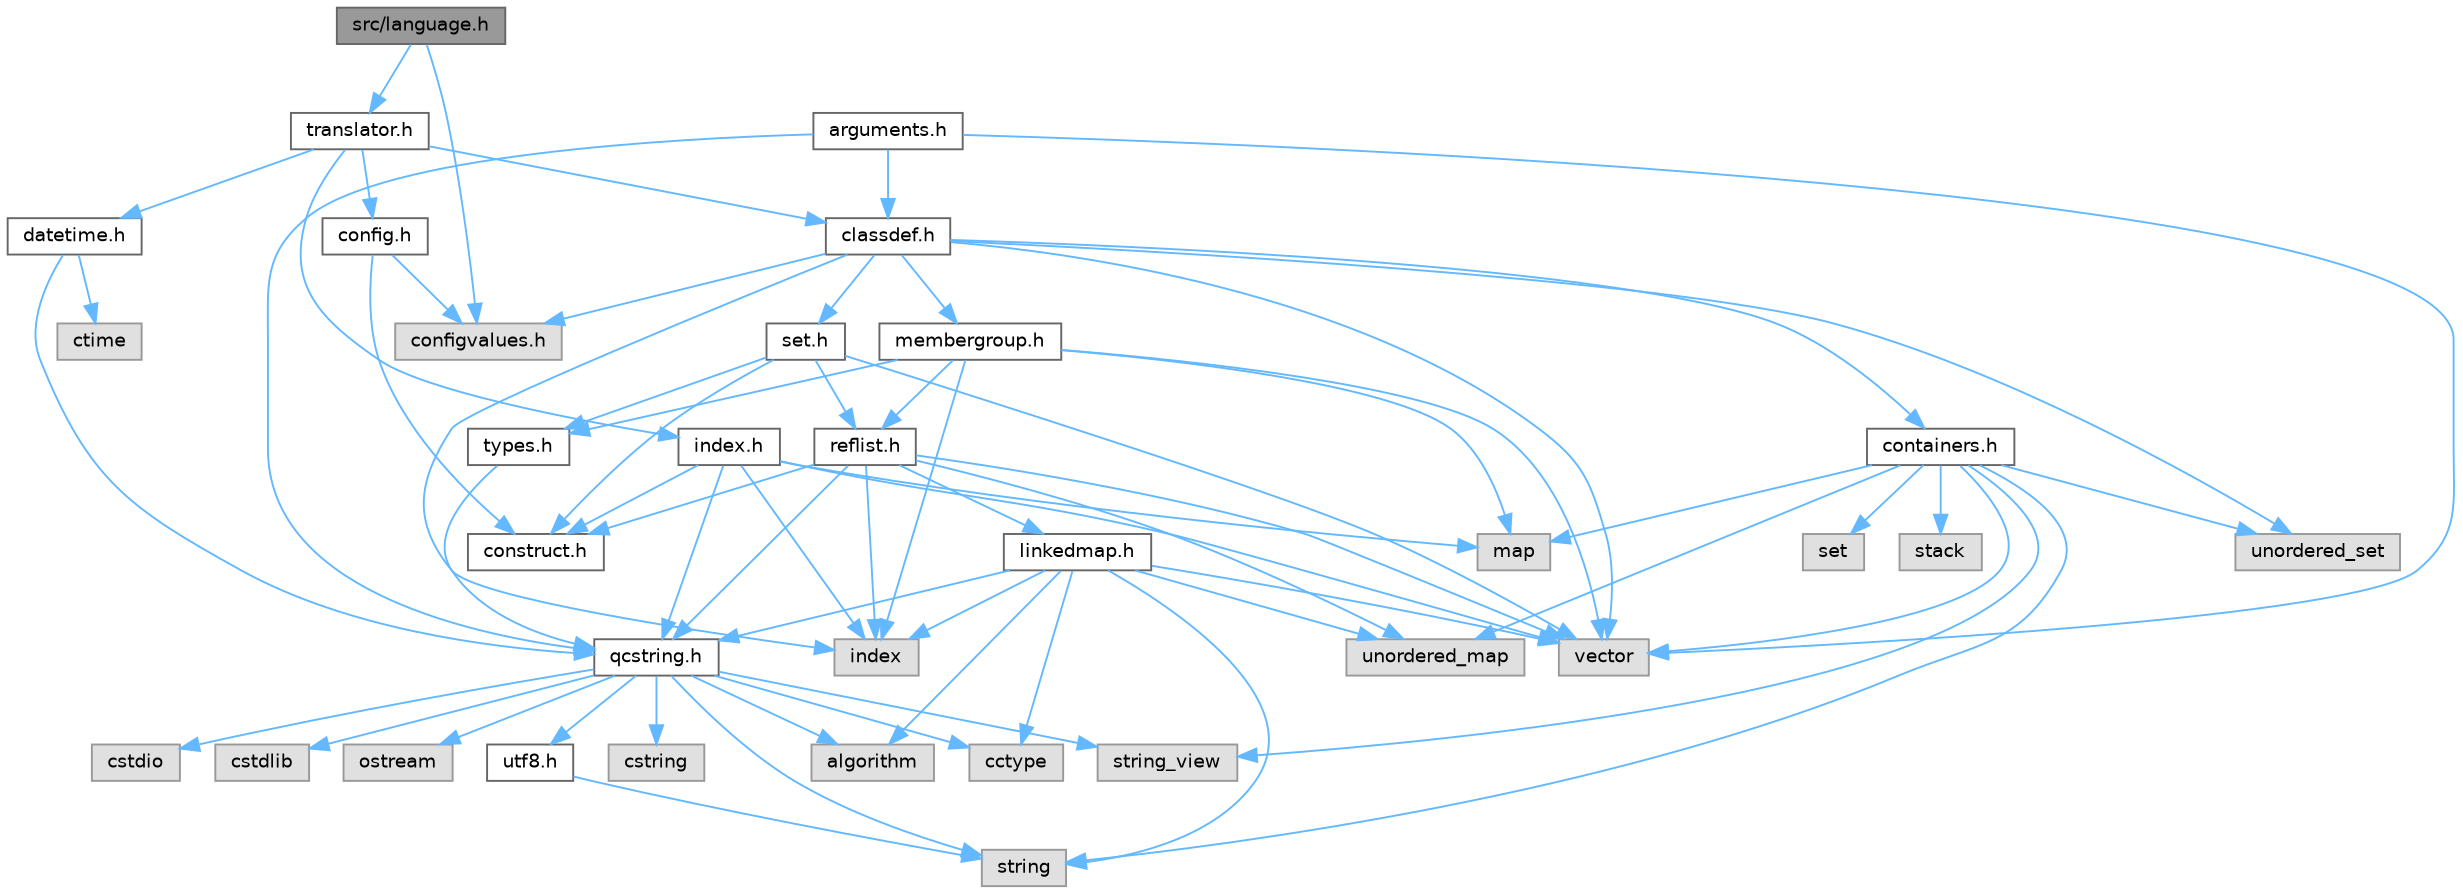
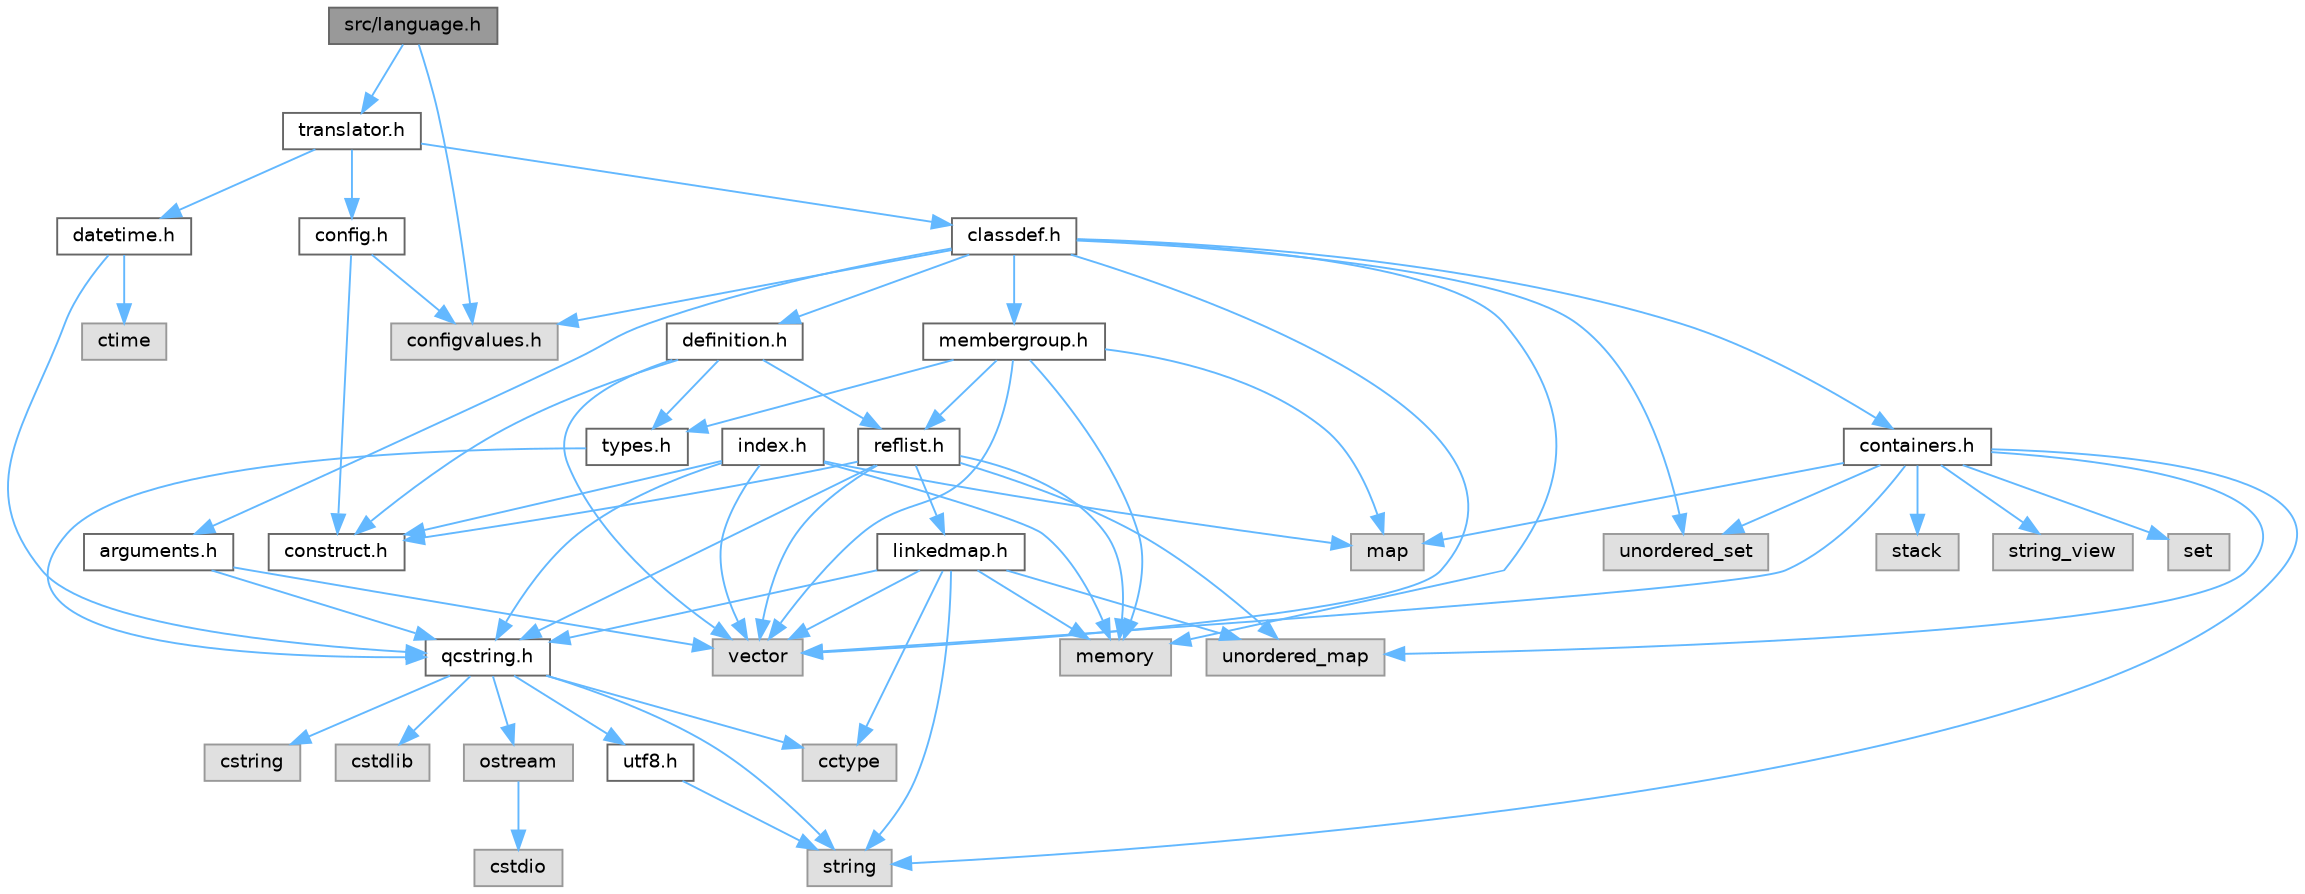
(888, 174) -> (573, 360)
(806, 342) -> (735, 342)
(396, 369) -> none
(877, 657) -> (1116, 657)
(396, 704) -> (518, 806)
(898, 707) -> none
(873, 763) -> none
